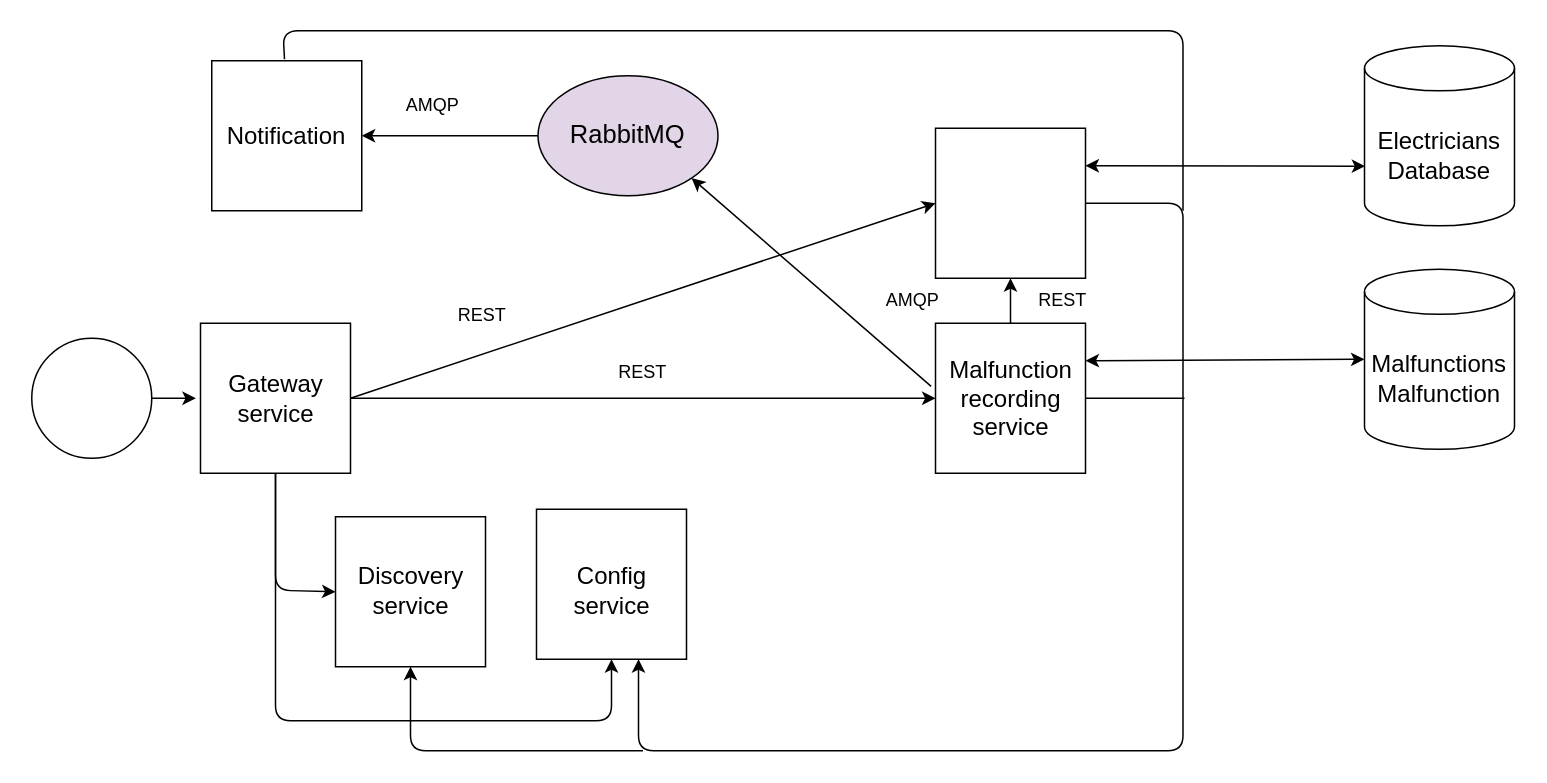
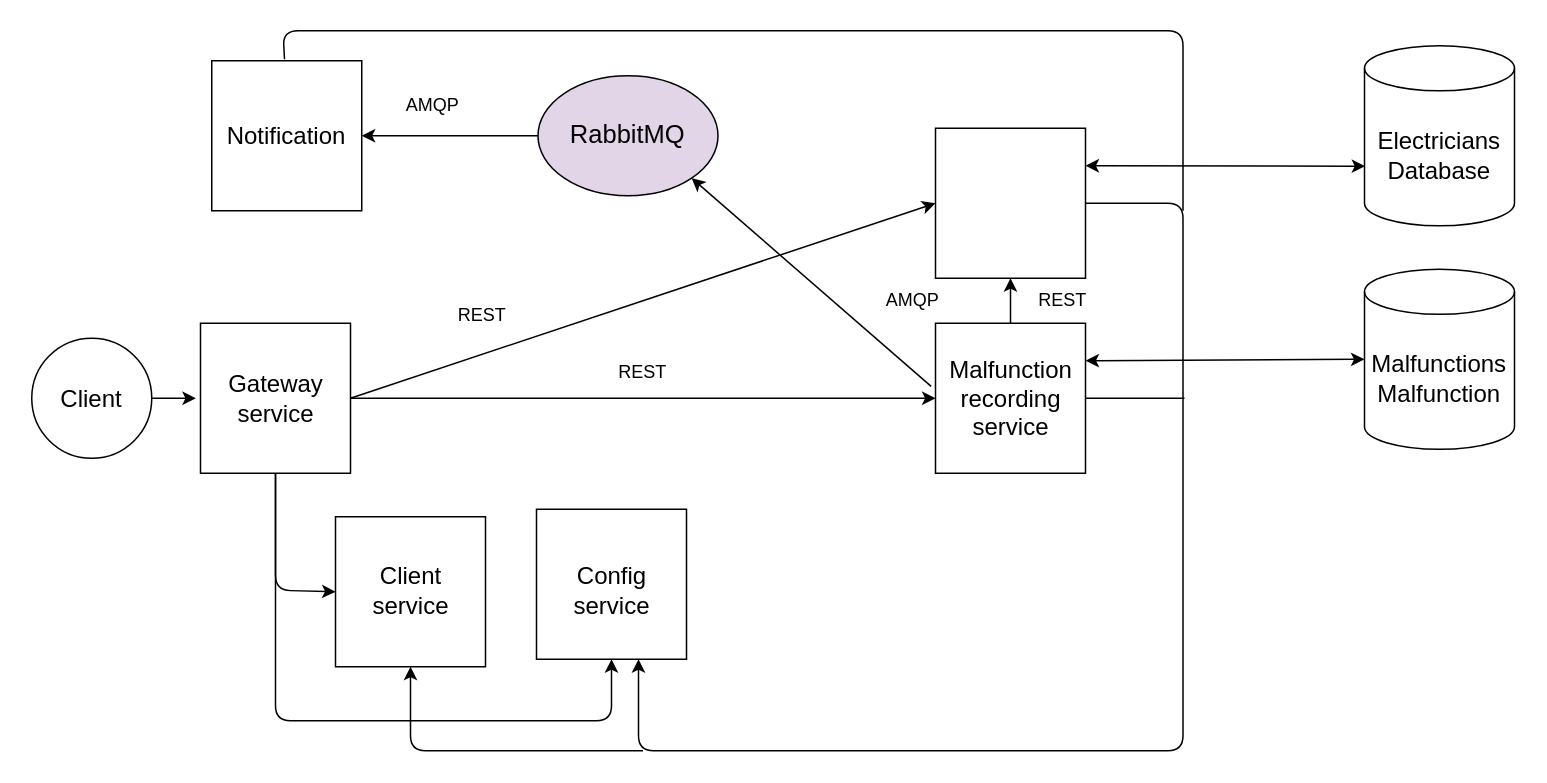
none -> (92, 398)
(411, 590) -> (411, 590)
